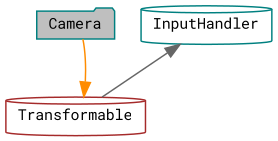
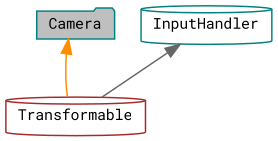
(85, 60) -> (66, 75)
